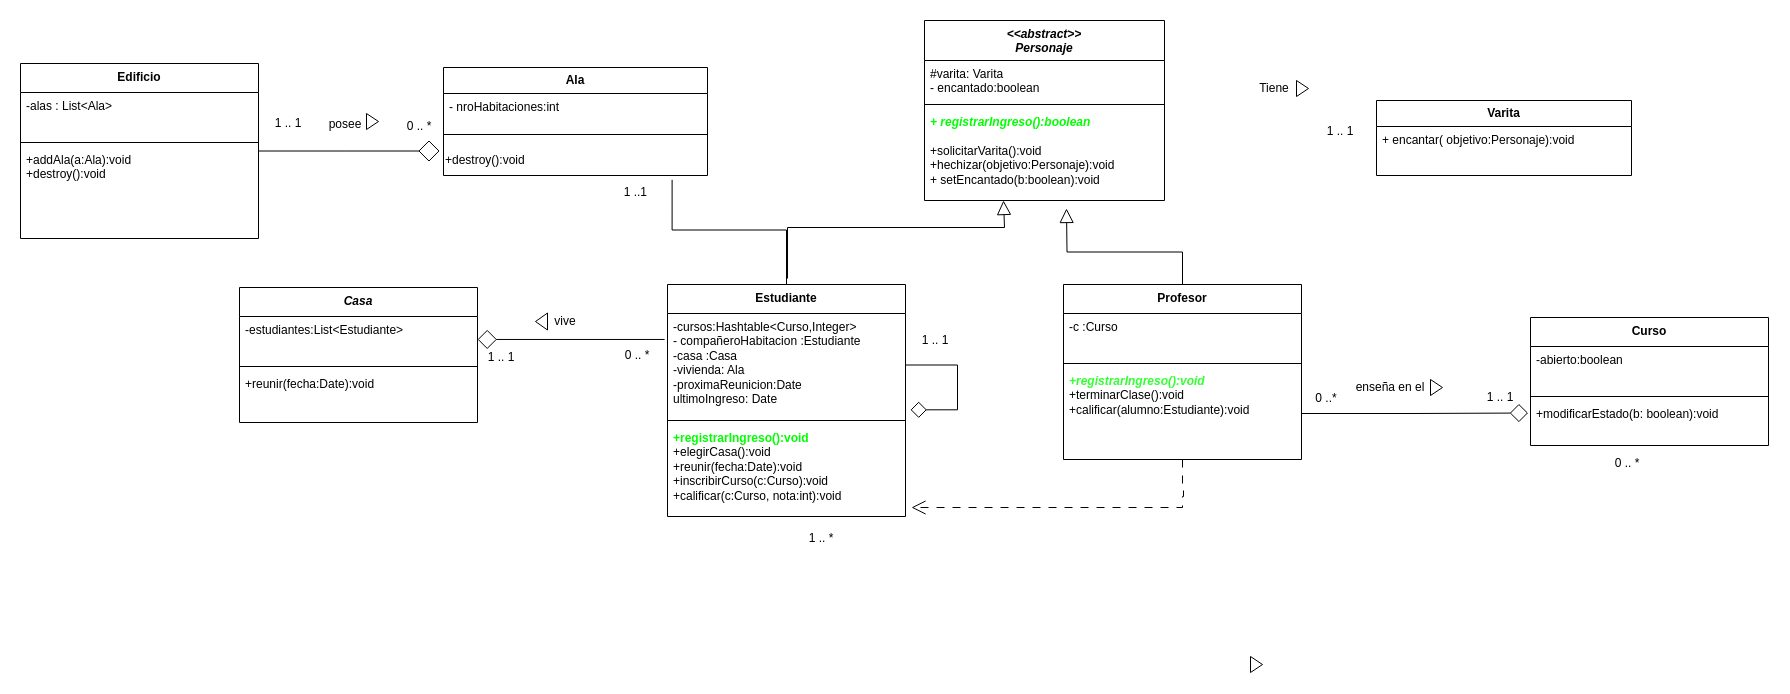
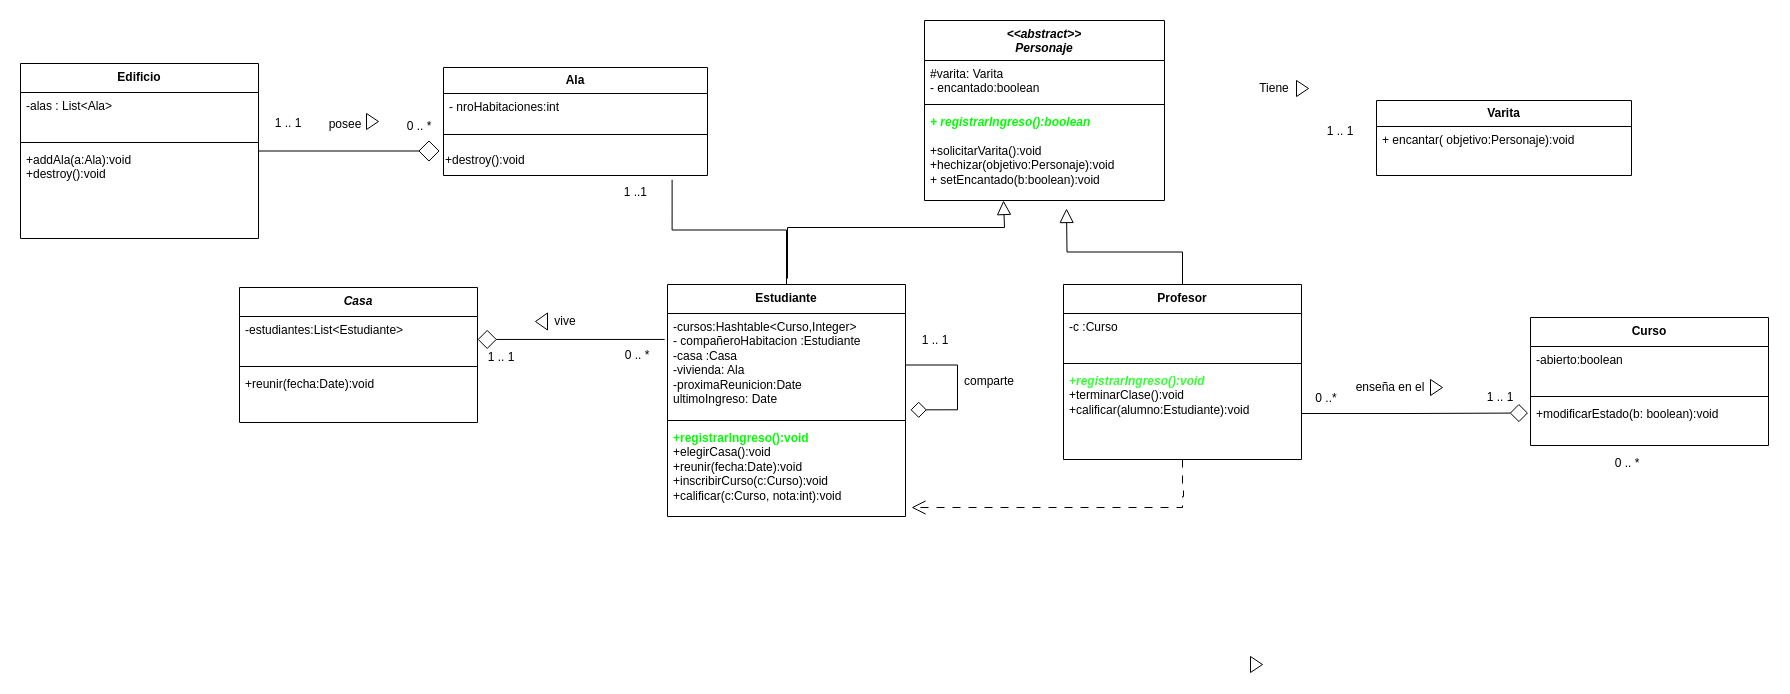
none -> (990, 382)
(822, 539) -> none
